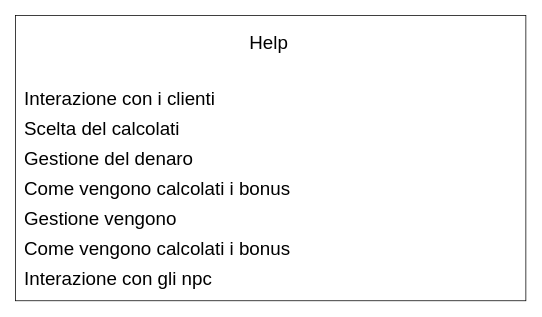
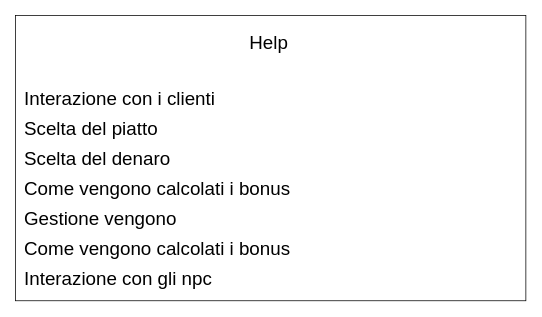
(112, 128) -> (101, 128)
(114, 158) -> (104, 158)
